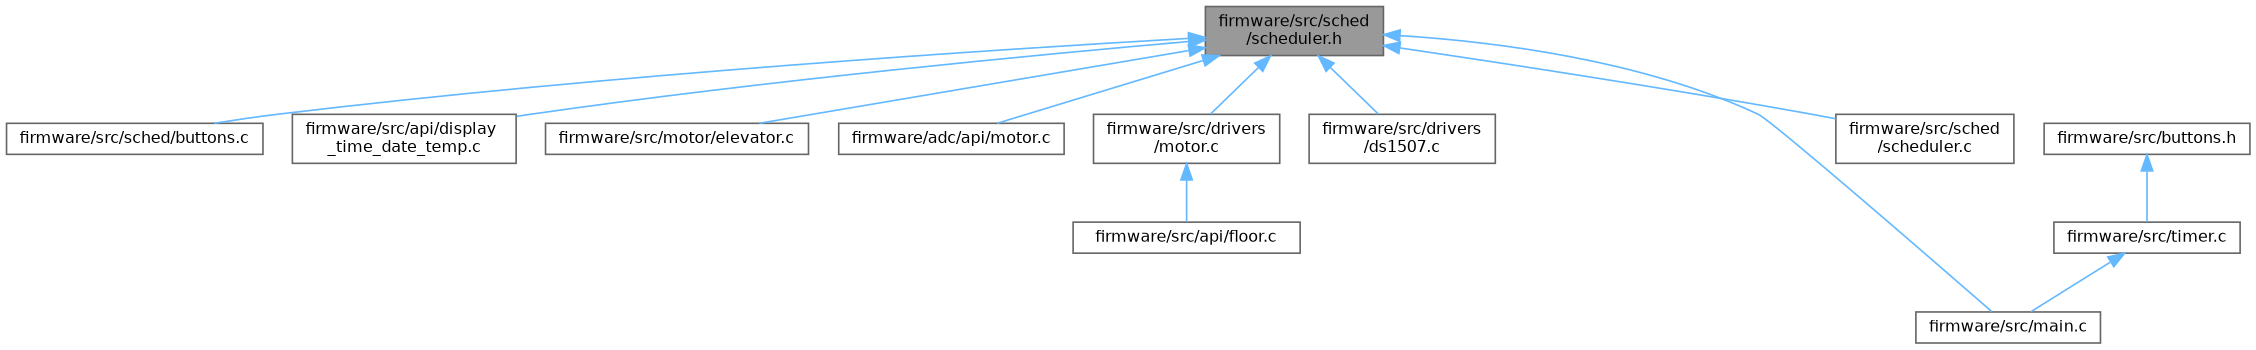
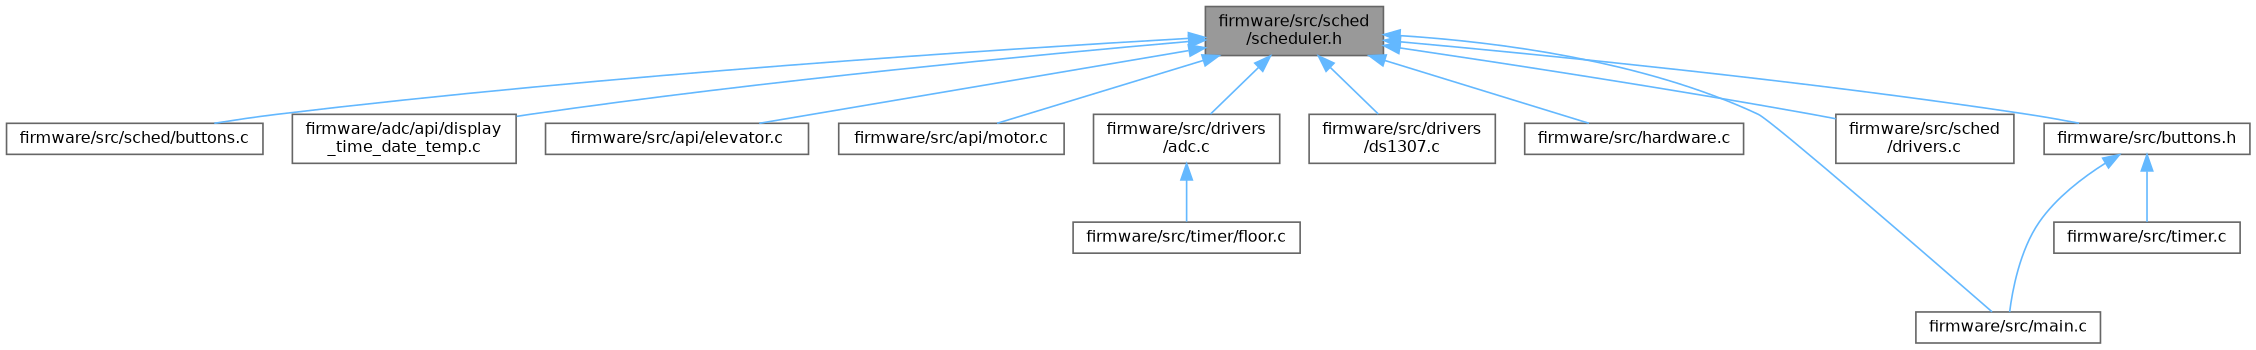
none -> (1740, 77)
(404, 139) -> (404, 139)
(677, 139) -> (677, 139)
(951, 139) -> (951, 139)
(1187, 139) -> (1187, 139)
(1402, 139) -> (1402, 139)
none -> (1634, 139)
(1925, 139) -> (1925, 139)
(1187, 238) -> (1187, 238)
(2070, 287) -> (2038, 225)
